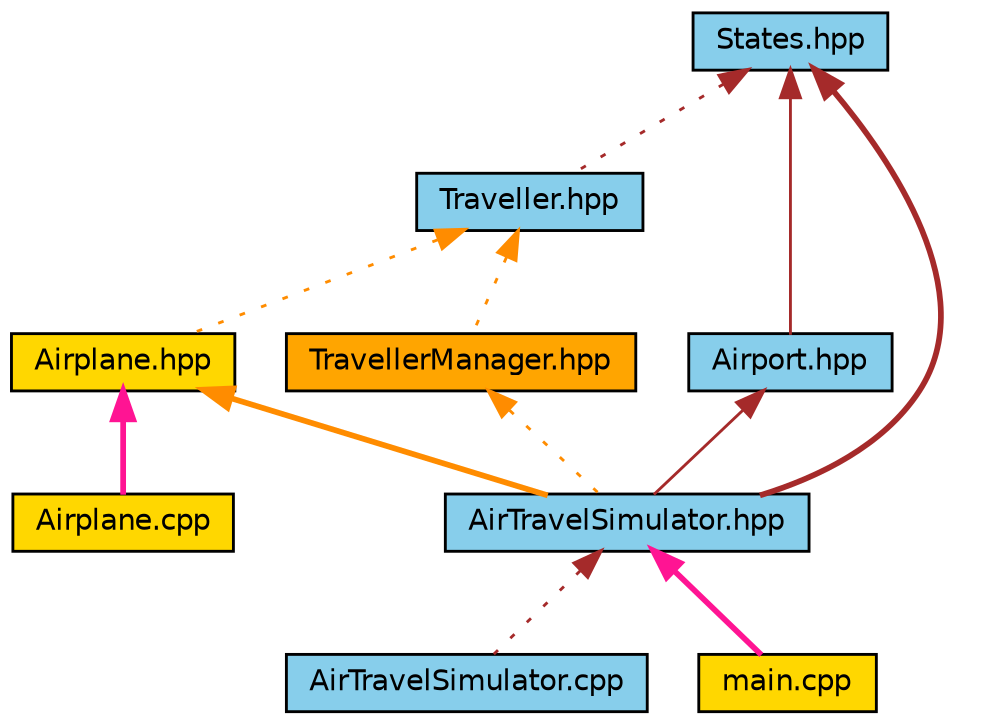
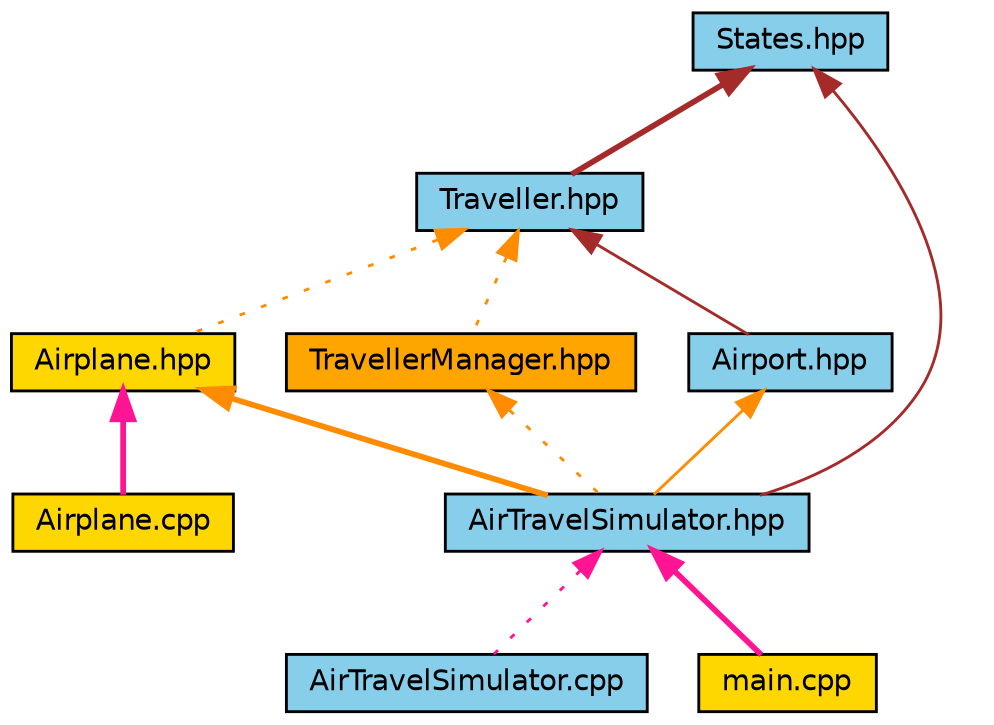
(648, 129) -> (648, 129)
(790, 216) -> (673, 289)
(939, 325) -> (939, 325)
(698, 452) -> (698, 452)
(537, 613) -> (537, 613)
